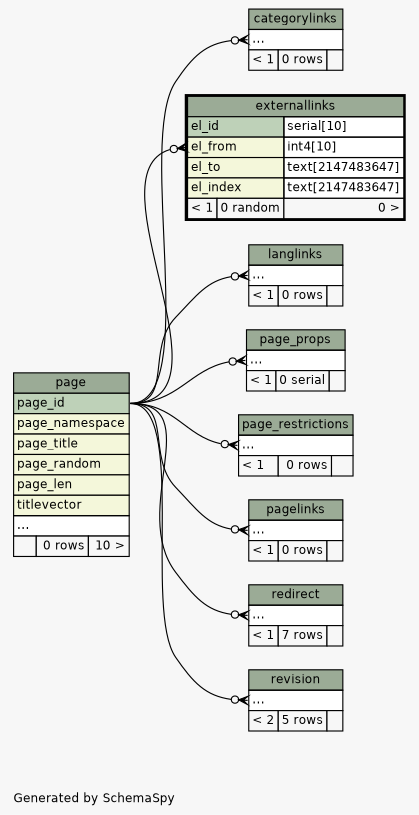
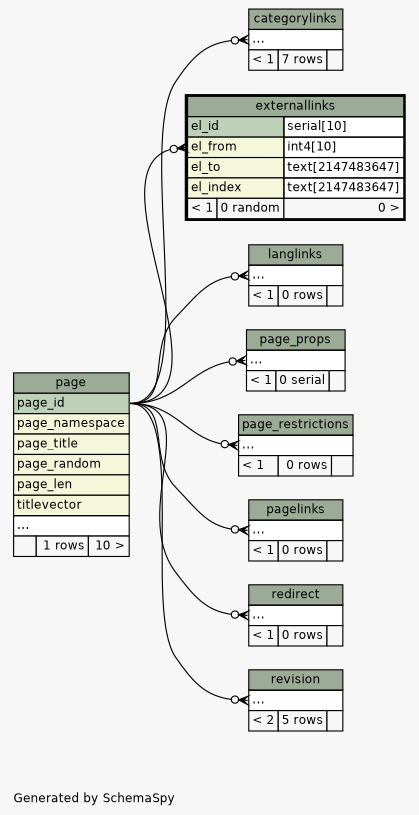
(303, 60) -> (303, 60)
(64, 546) -> (64, 546)
(303, 635) -> (303, 635)
